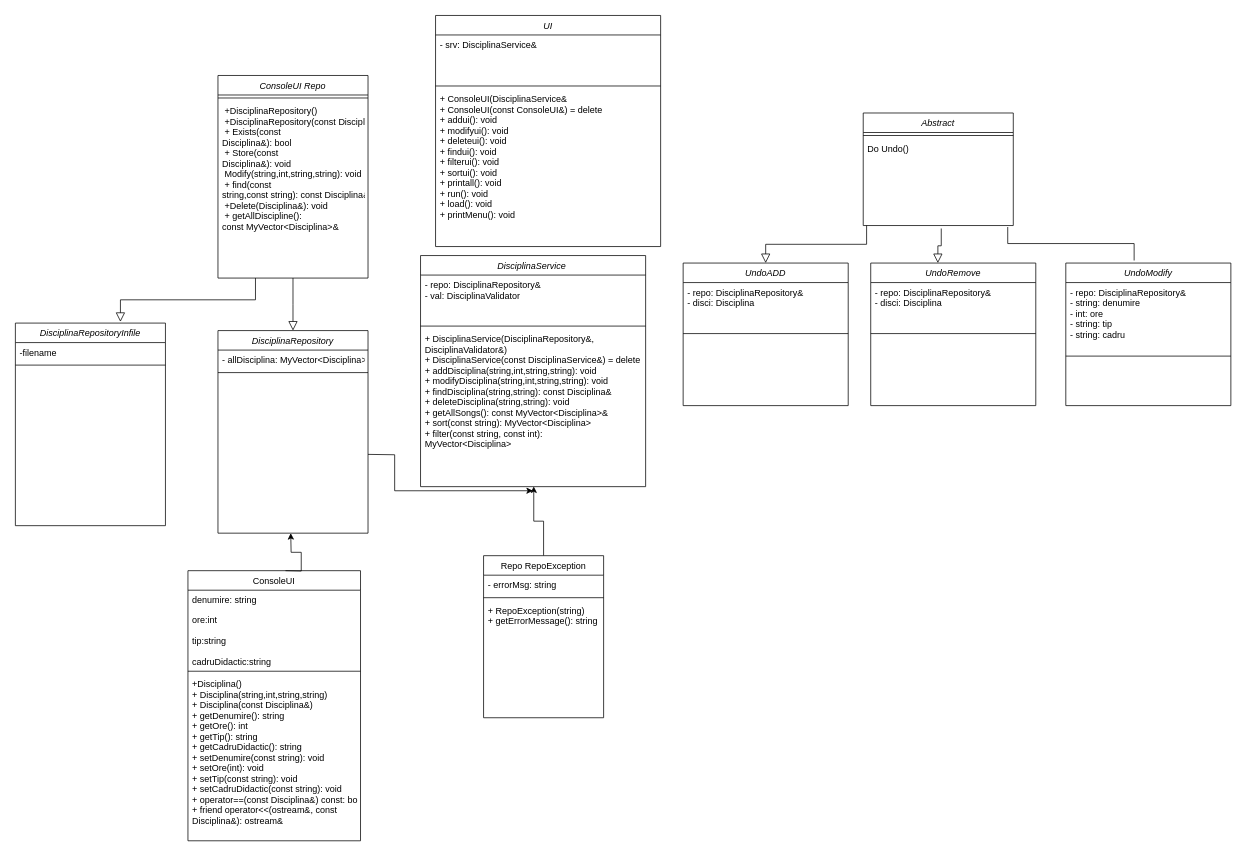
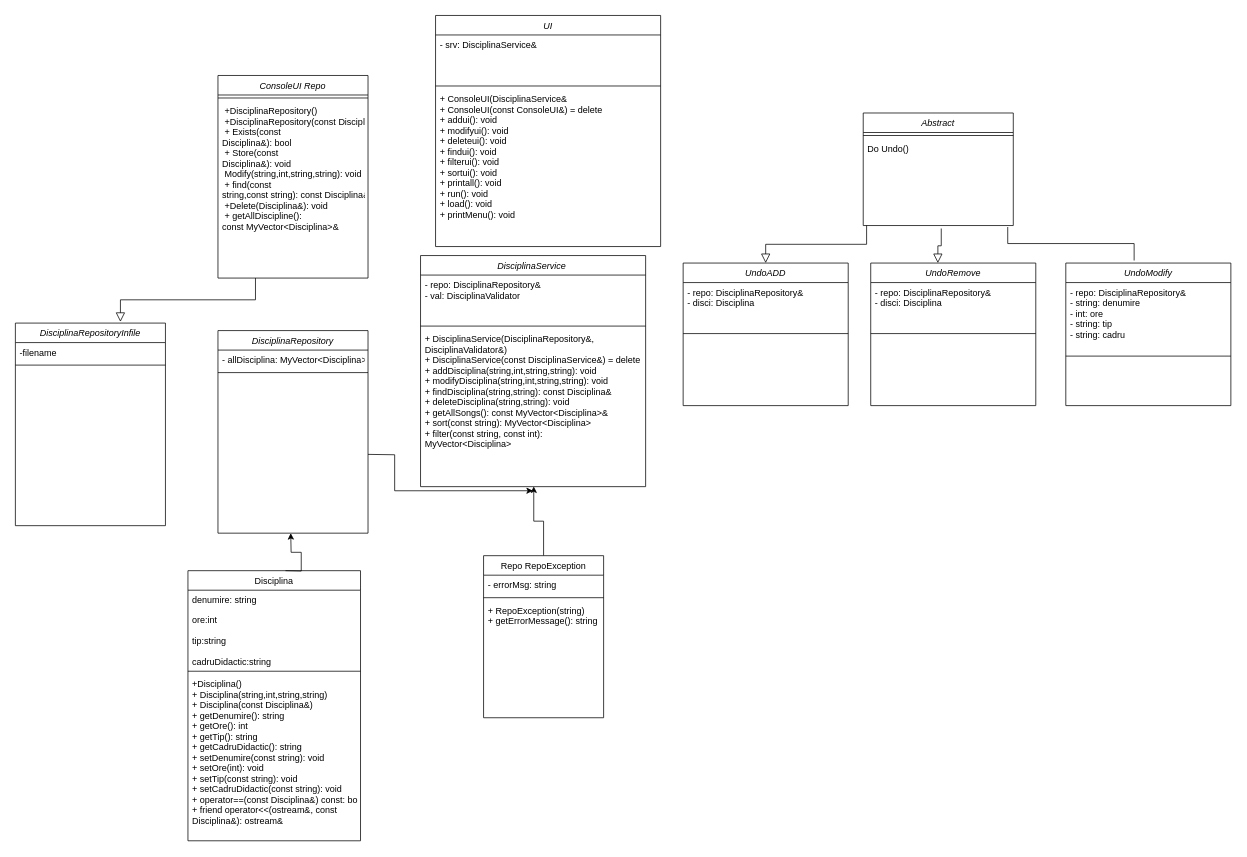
(293, 320) -> none
(274, 581) -> (274, 581)
